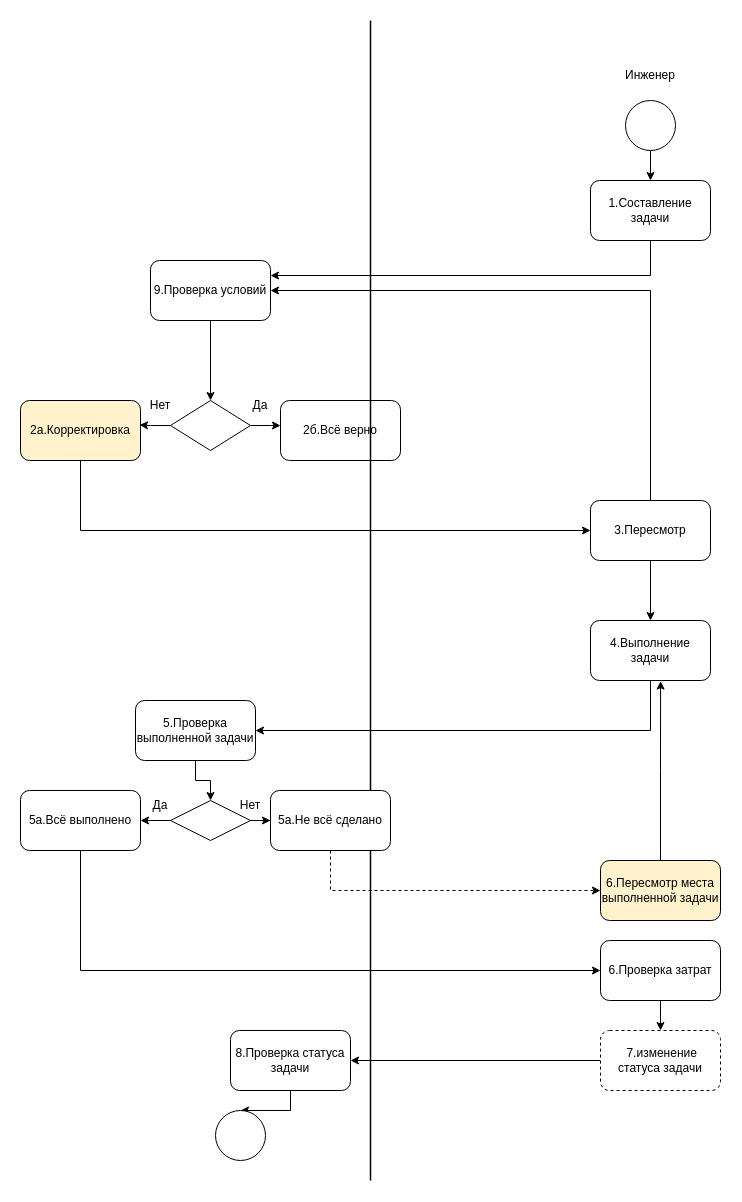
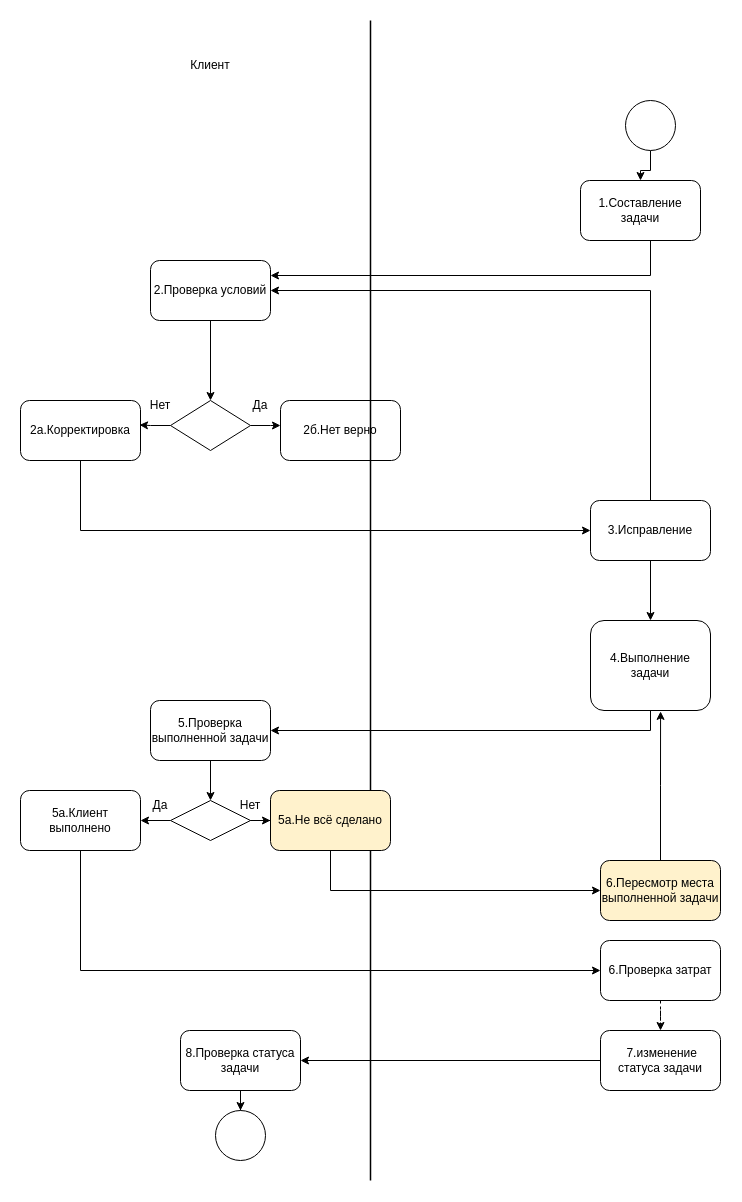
none -> (211, 66)
(651, 76) -> none
(651, 211) -> (641, 211)
(211, 291) -> (211, 291)
(81, 431) -> (81, 431)
(341, 431) -> (341, 431)
(651, 531) -> (651, 531)
(651, 651) -> (651, 666)
(196, 731) -> (211, 731)
(81, 821) -> (81, 821)
(331, 821) -> (331, 821)
(442, 891) -> (442, 891)
(661, 1020) -> (661, 1020)
(291, 1061) -> (241, 1061)
(661, 1061) -> (661, 1061)
